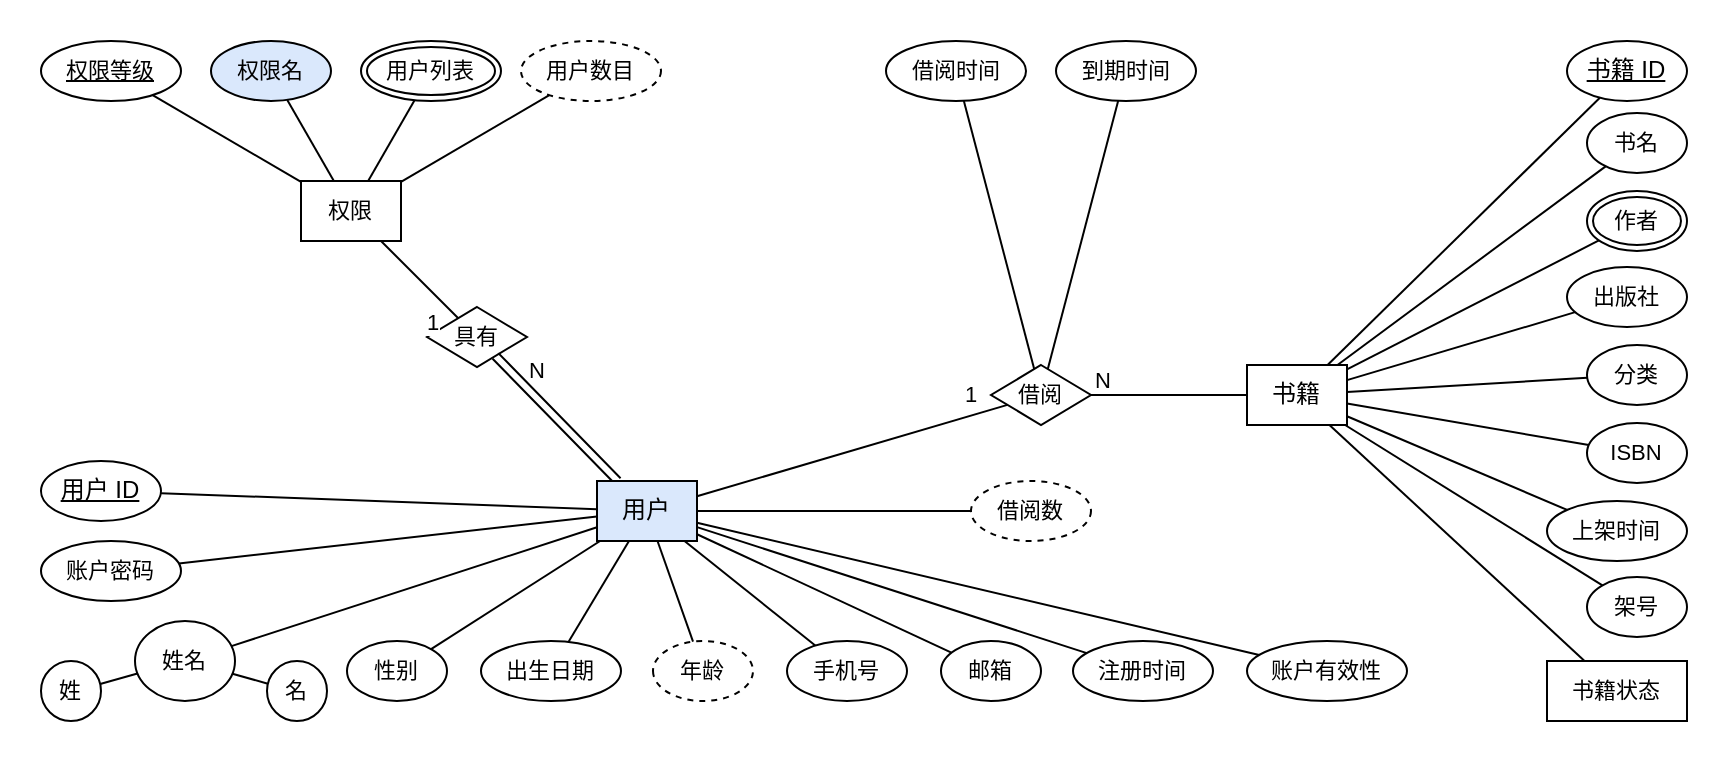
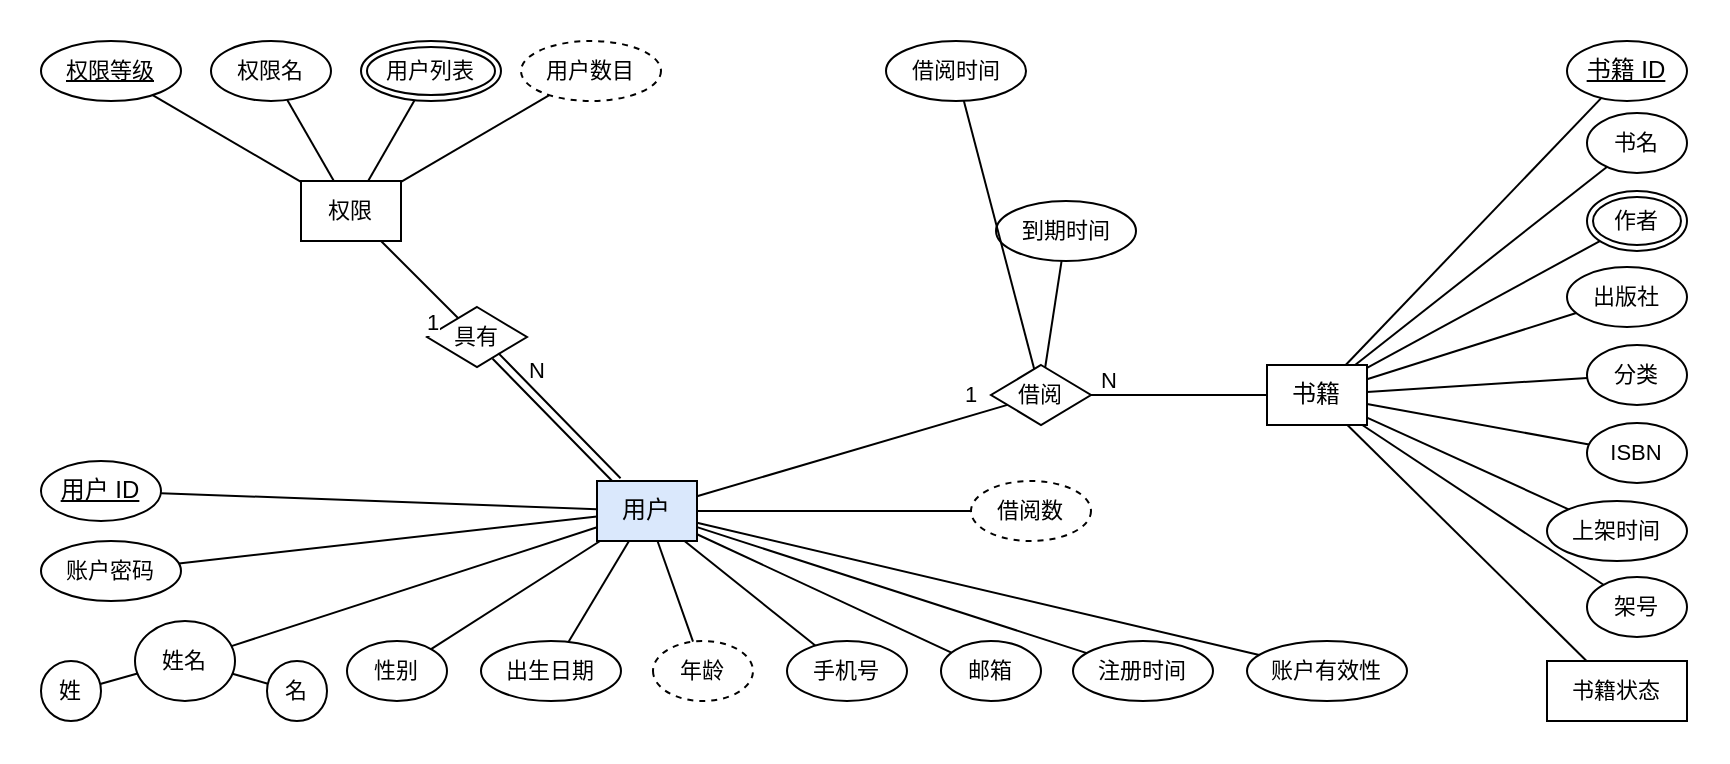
(271, 71) -> (271, 71)
(1126, 71) -> (1066, 231)
(1297, 395) -> (1317, 395)
